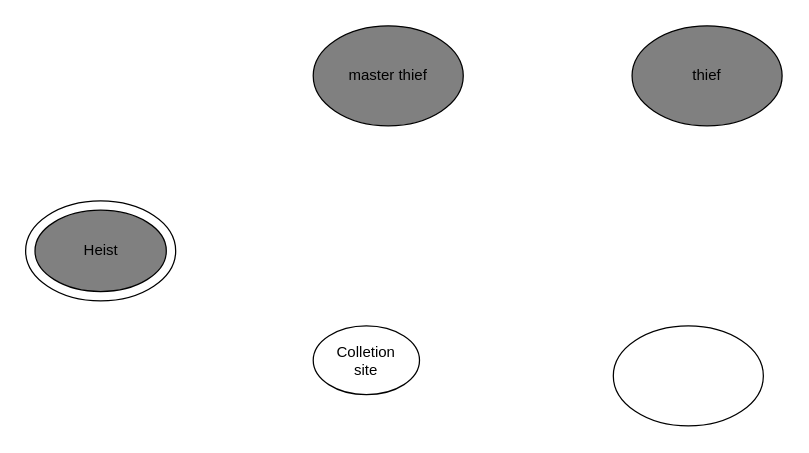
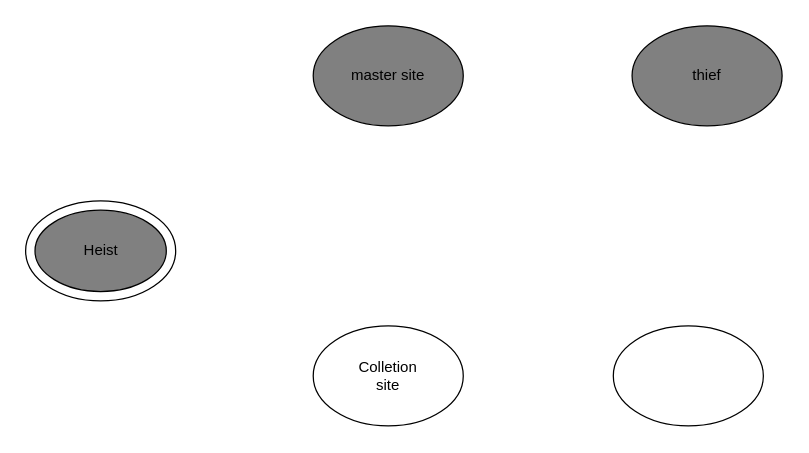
(388, 76) -> (388, 76)
(366, 360) -> (388, 376)
